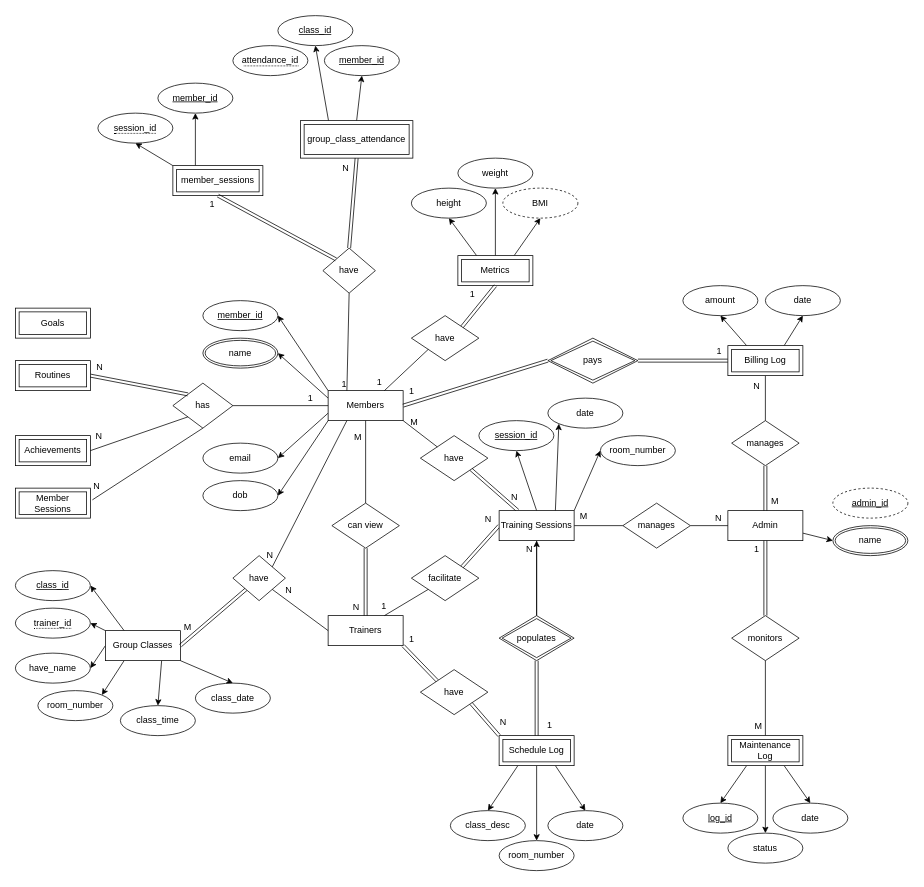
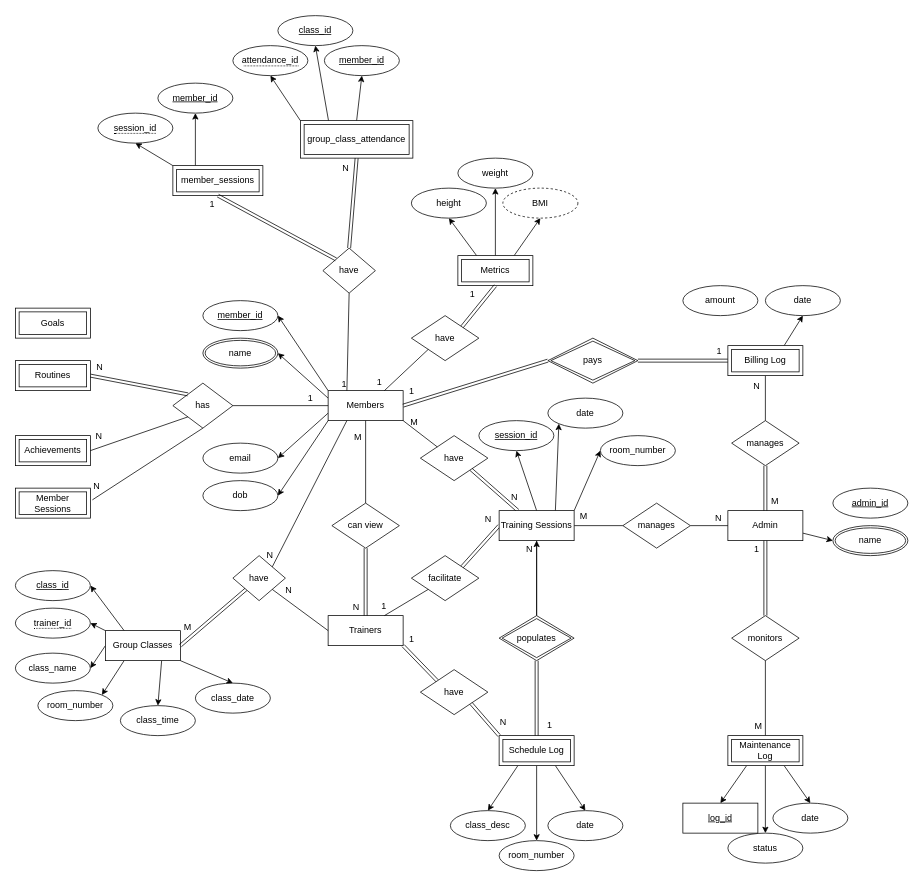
none -> (287, 100)
(735, 333) -> none
(870, 503) -> (870, 503)
(53, 668) -> (53, 668)
(720, 818) -> (720, 818)
